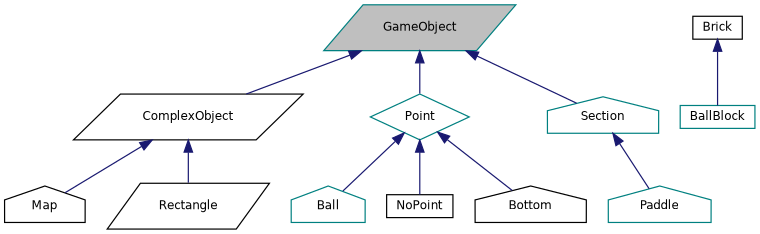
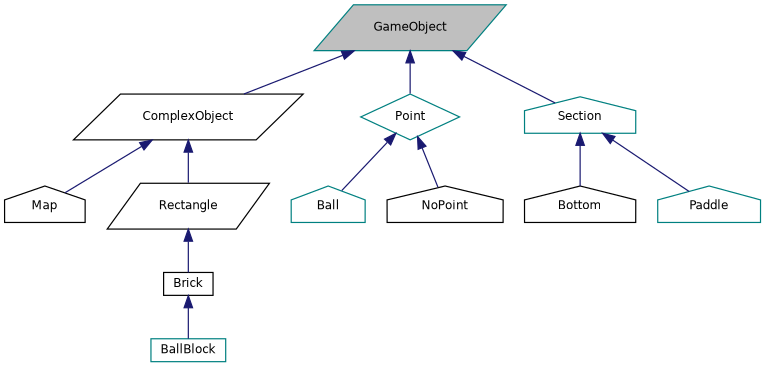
(480, 165) -> (580, 166)
(420, 206) -> (445, 206)
none -> (188, 257)
